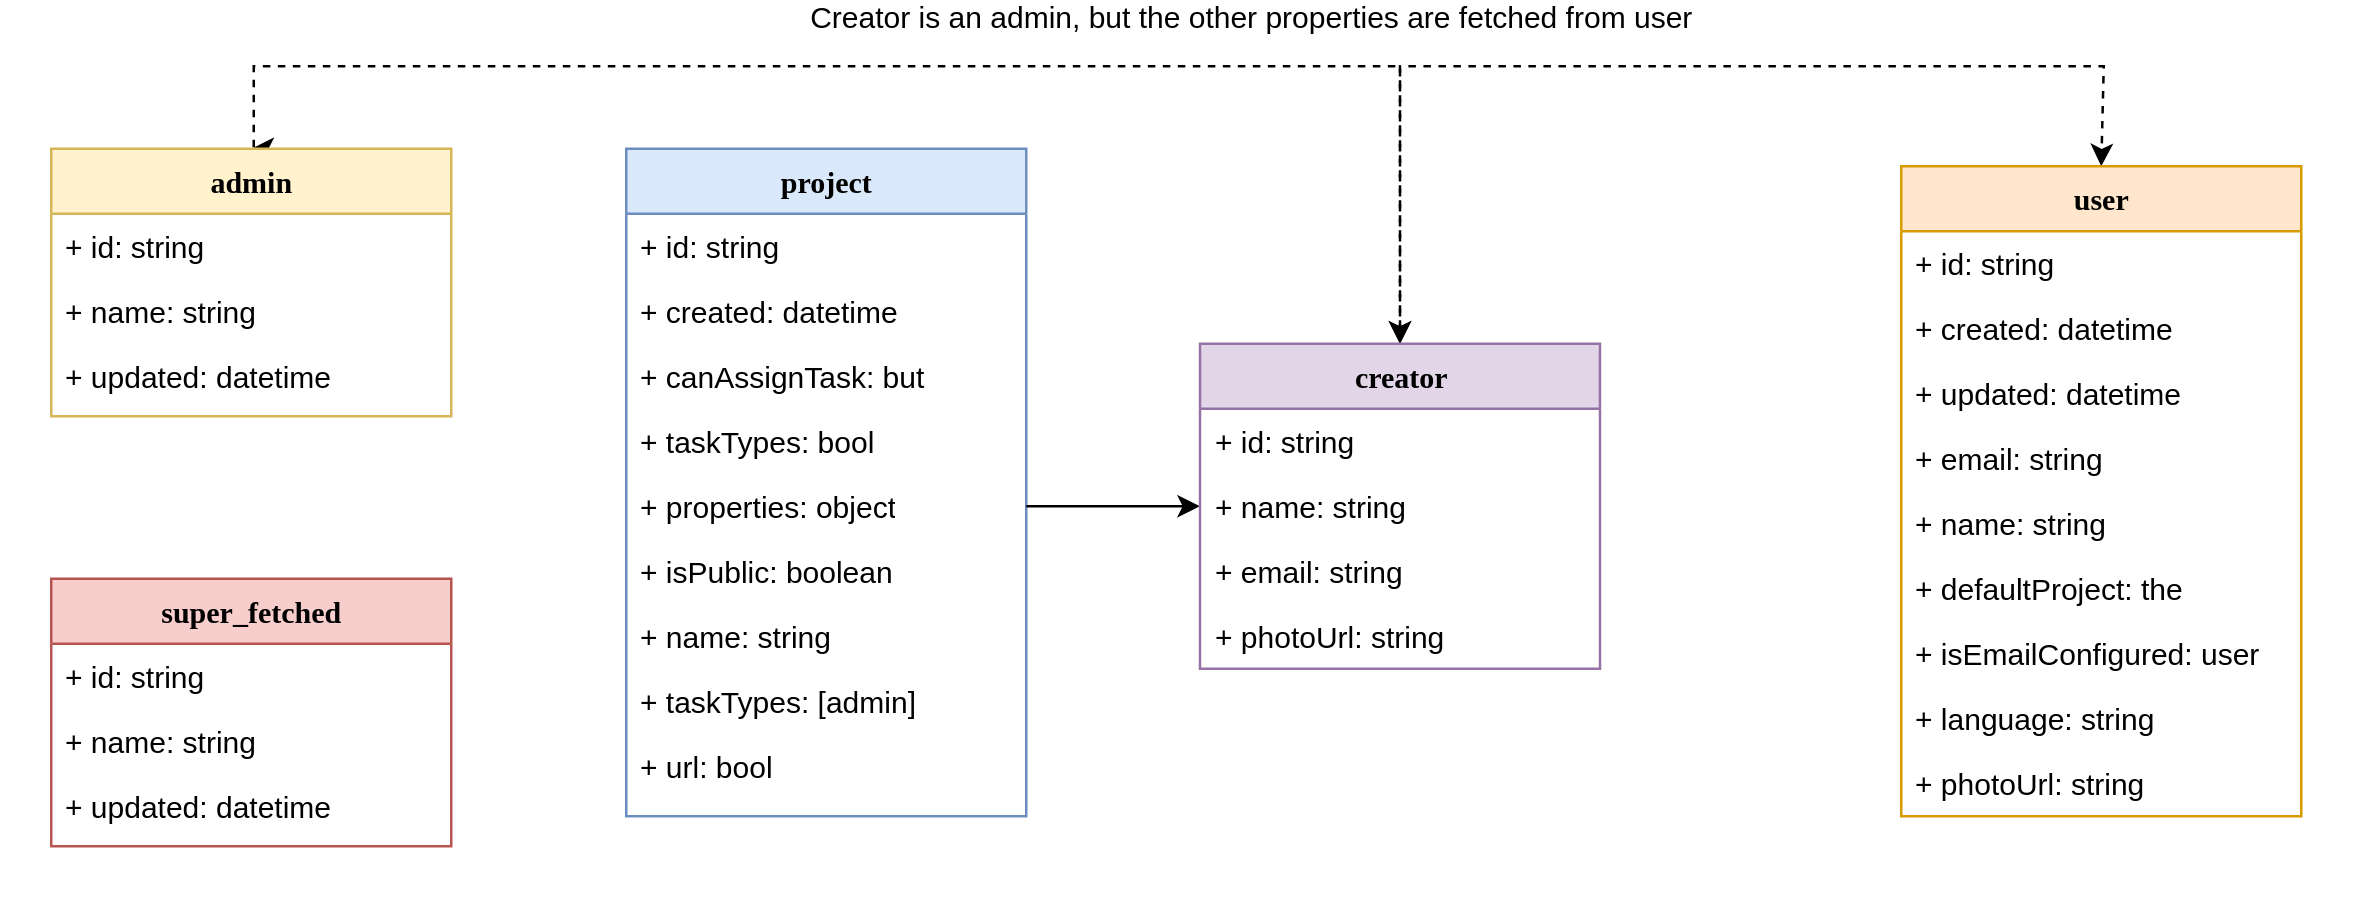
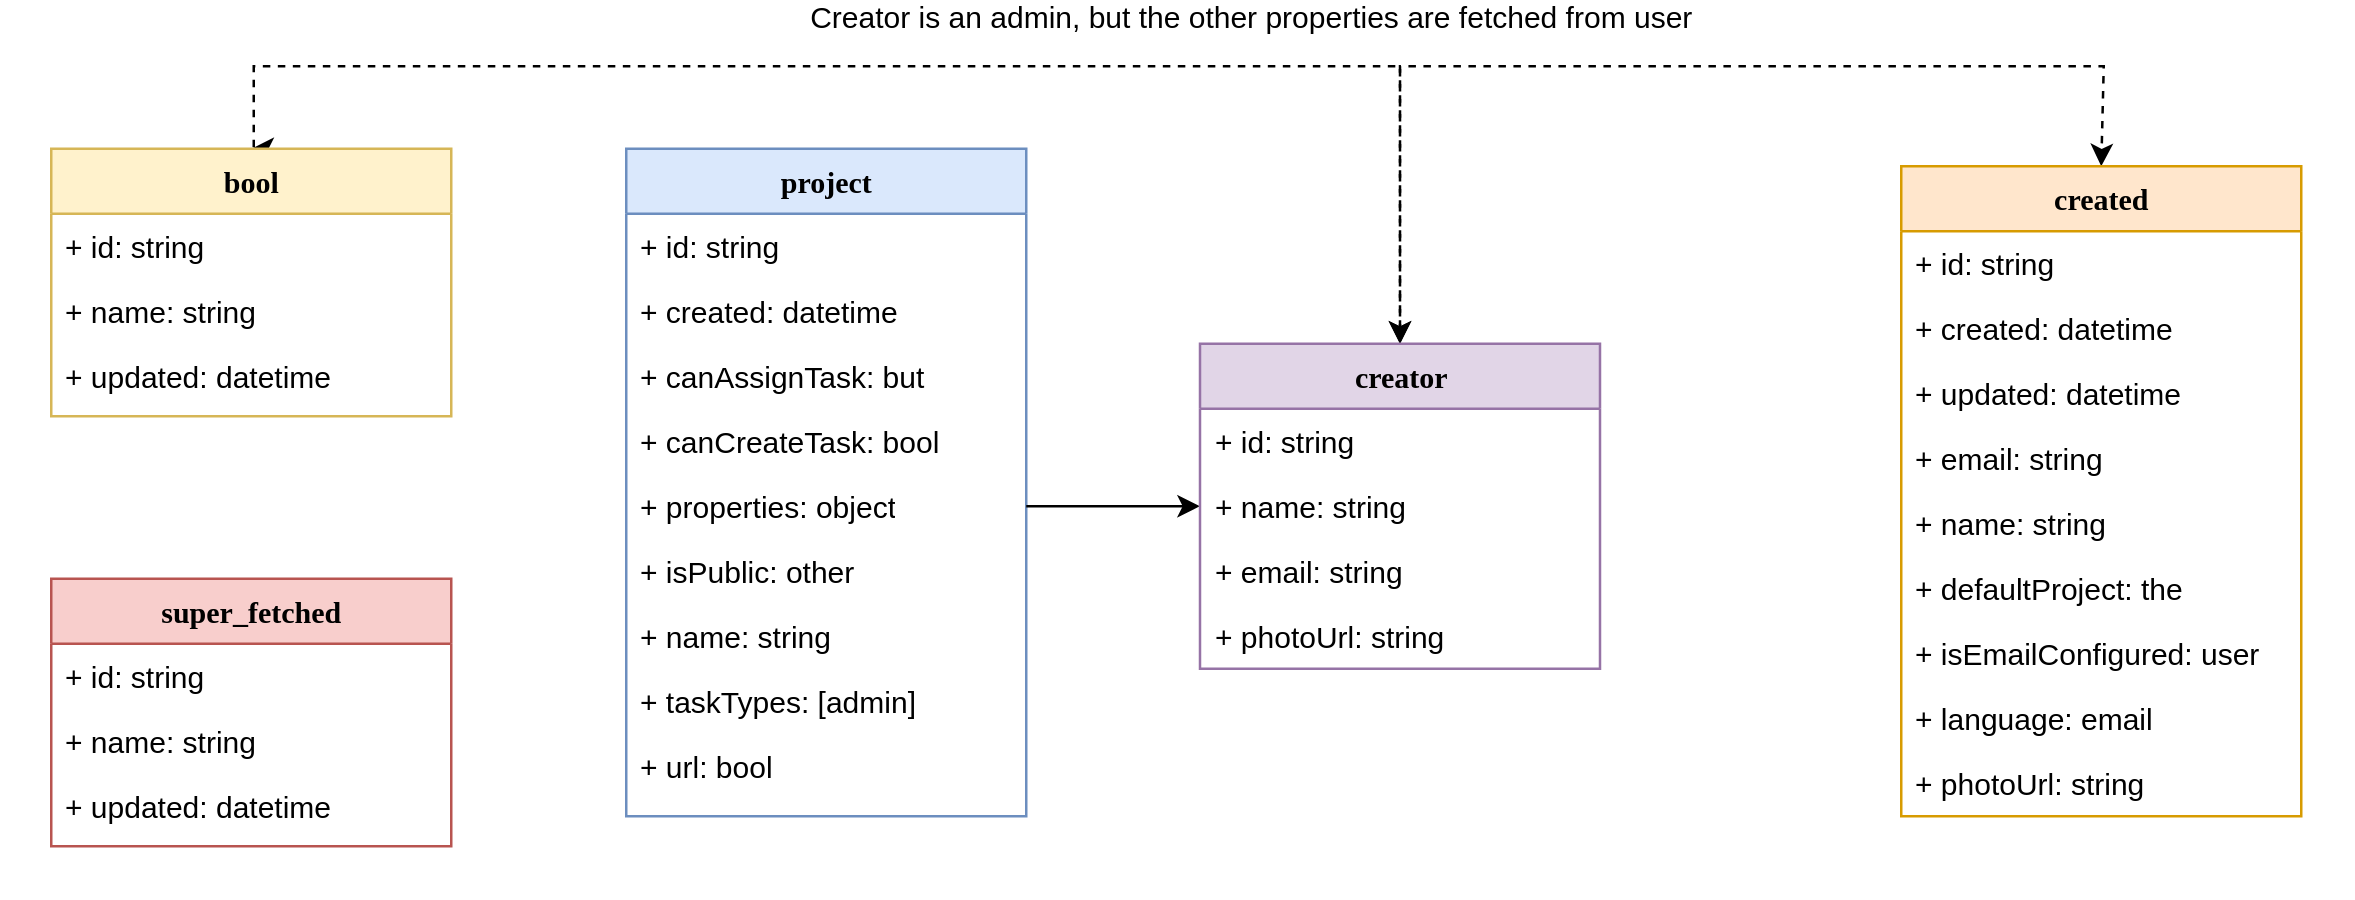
(253, 184) -> (253, 184)
(2103, 202) -> (2103, 202)
(768, 444) -> (802, 444)
(774, 574) -> (761, 574)
(2048, 722) -> (2036, 722)
